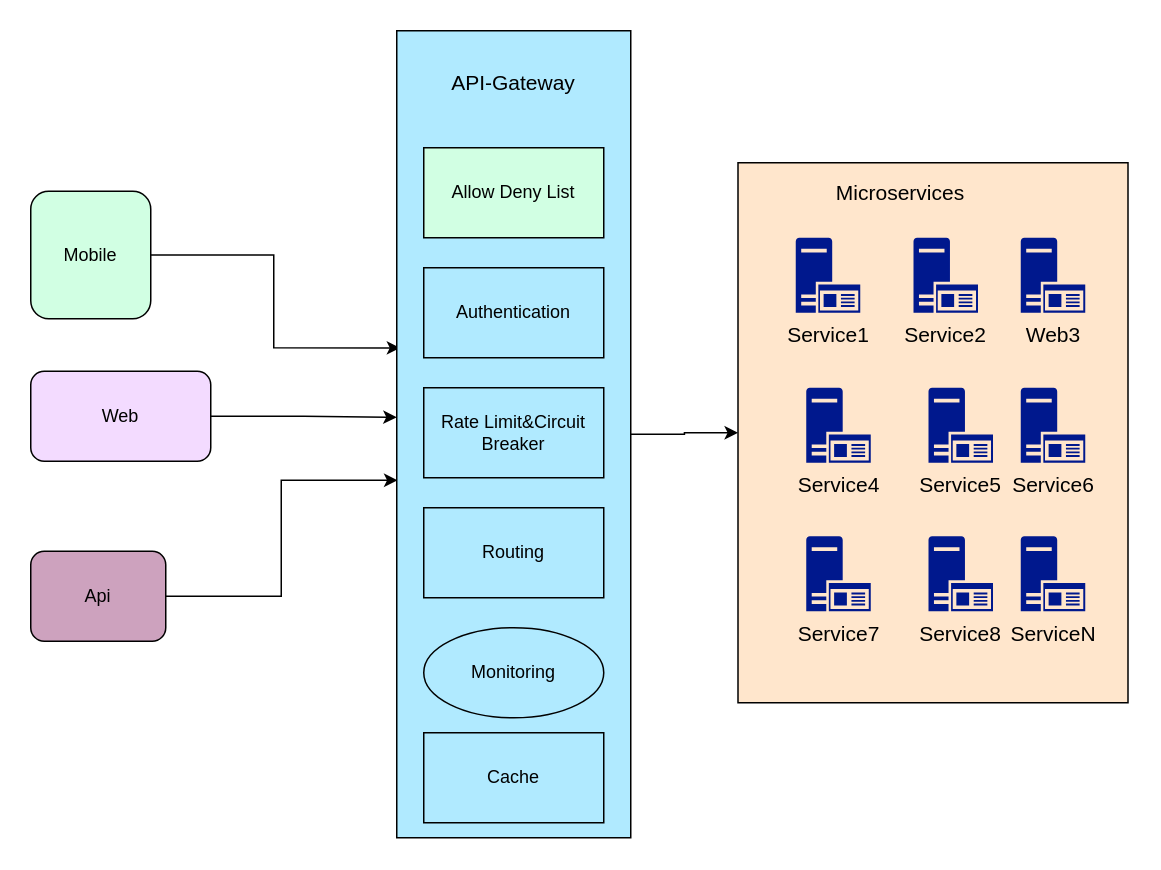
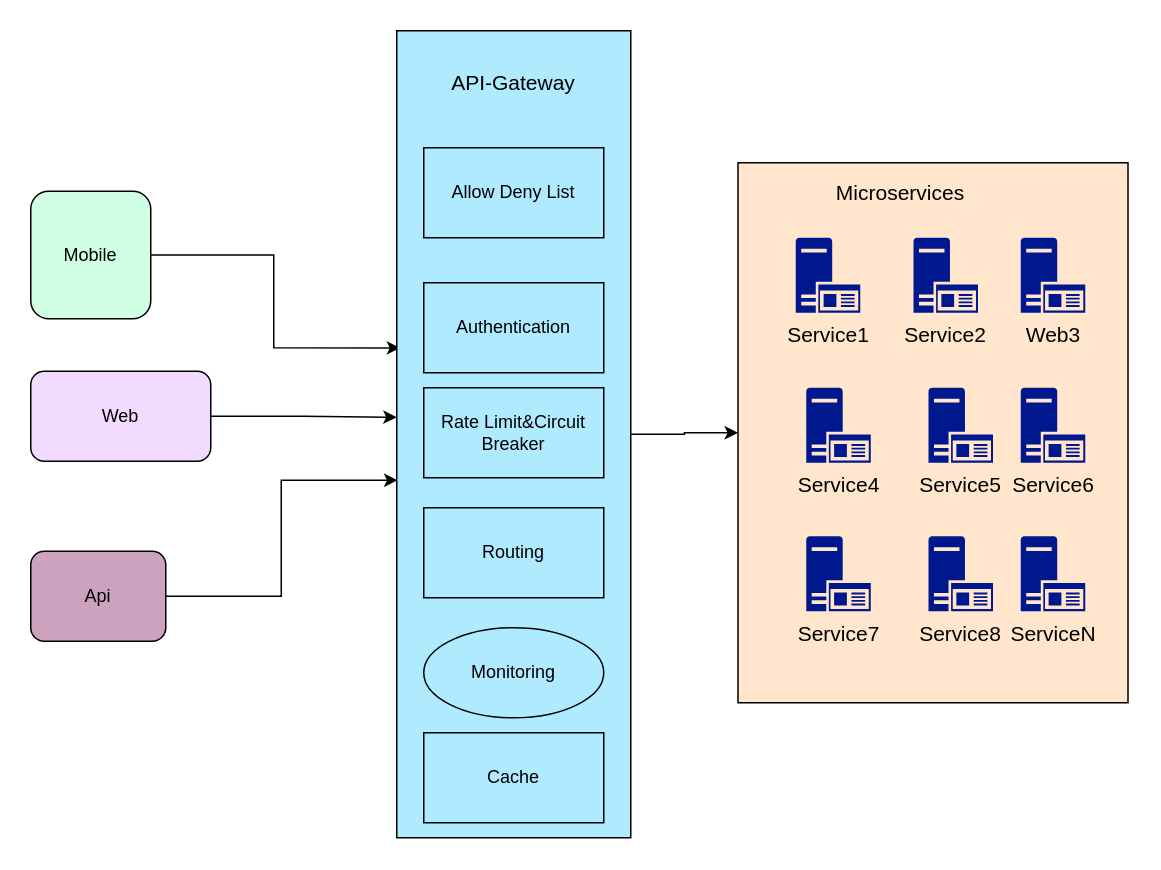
(514, 193) -> (514, 193)
(514, 313) -> (514, 328)
